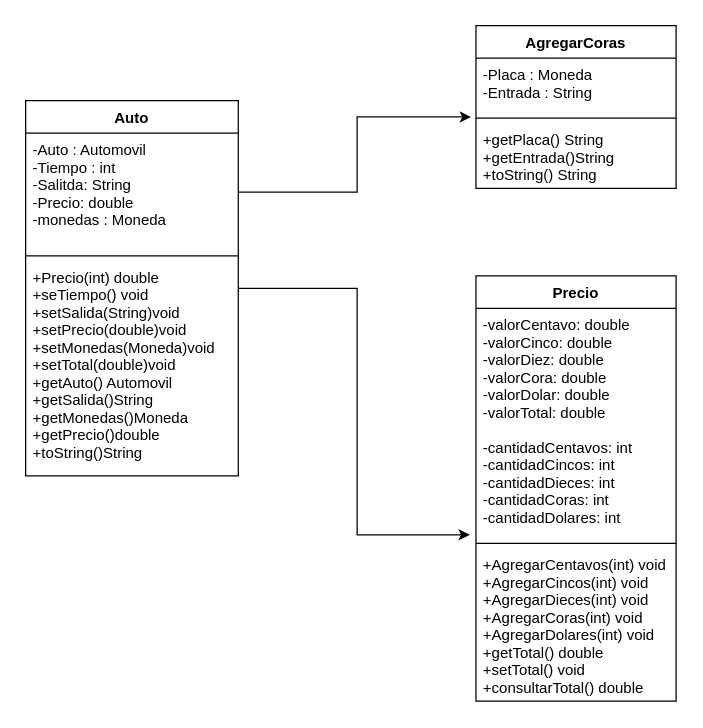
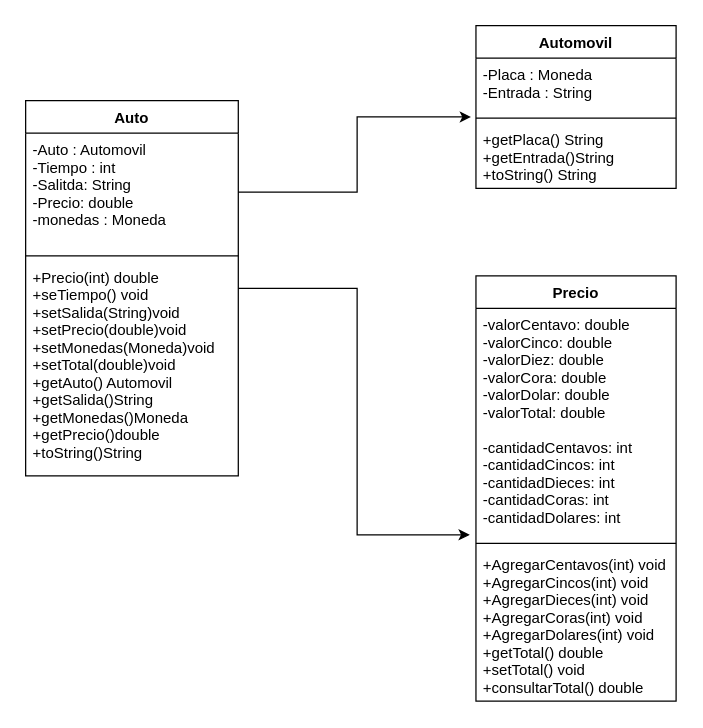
(575, 43) -> (575, 43)
